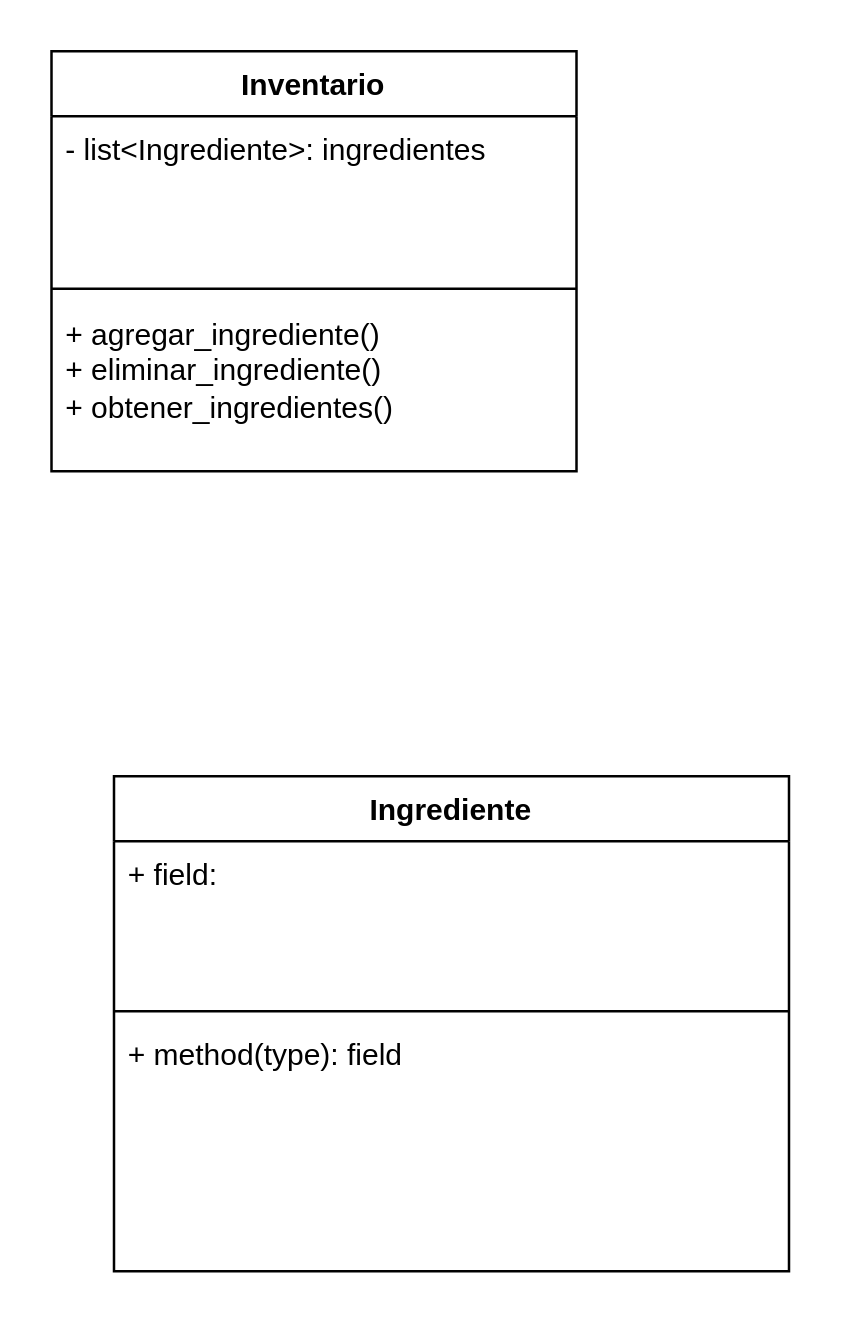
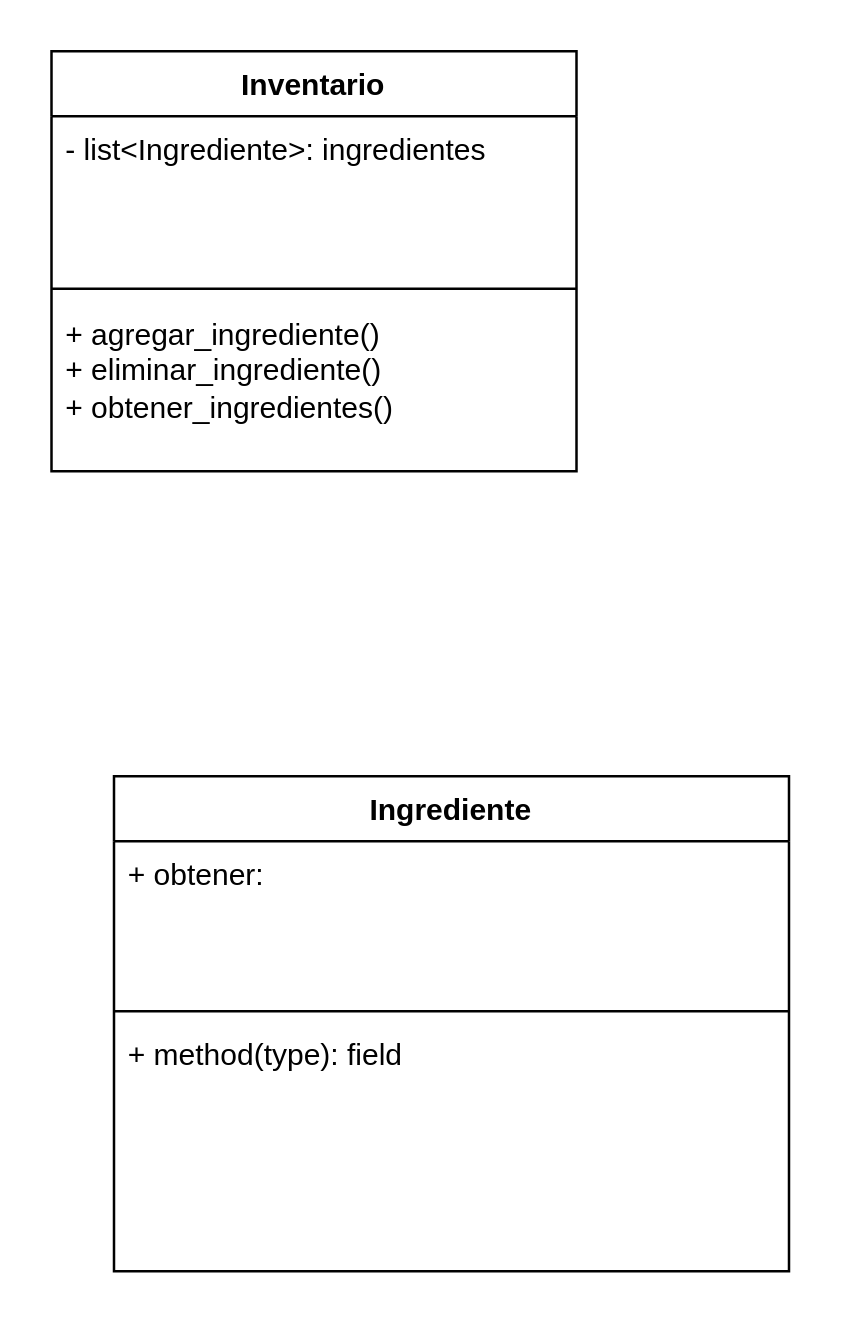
(180, 877) -> (205, 877)
